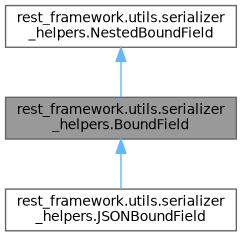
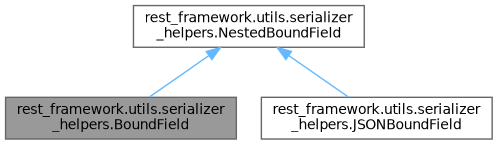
(121, 171) -> (319, 76)
